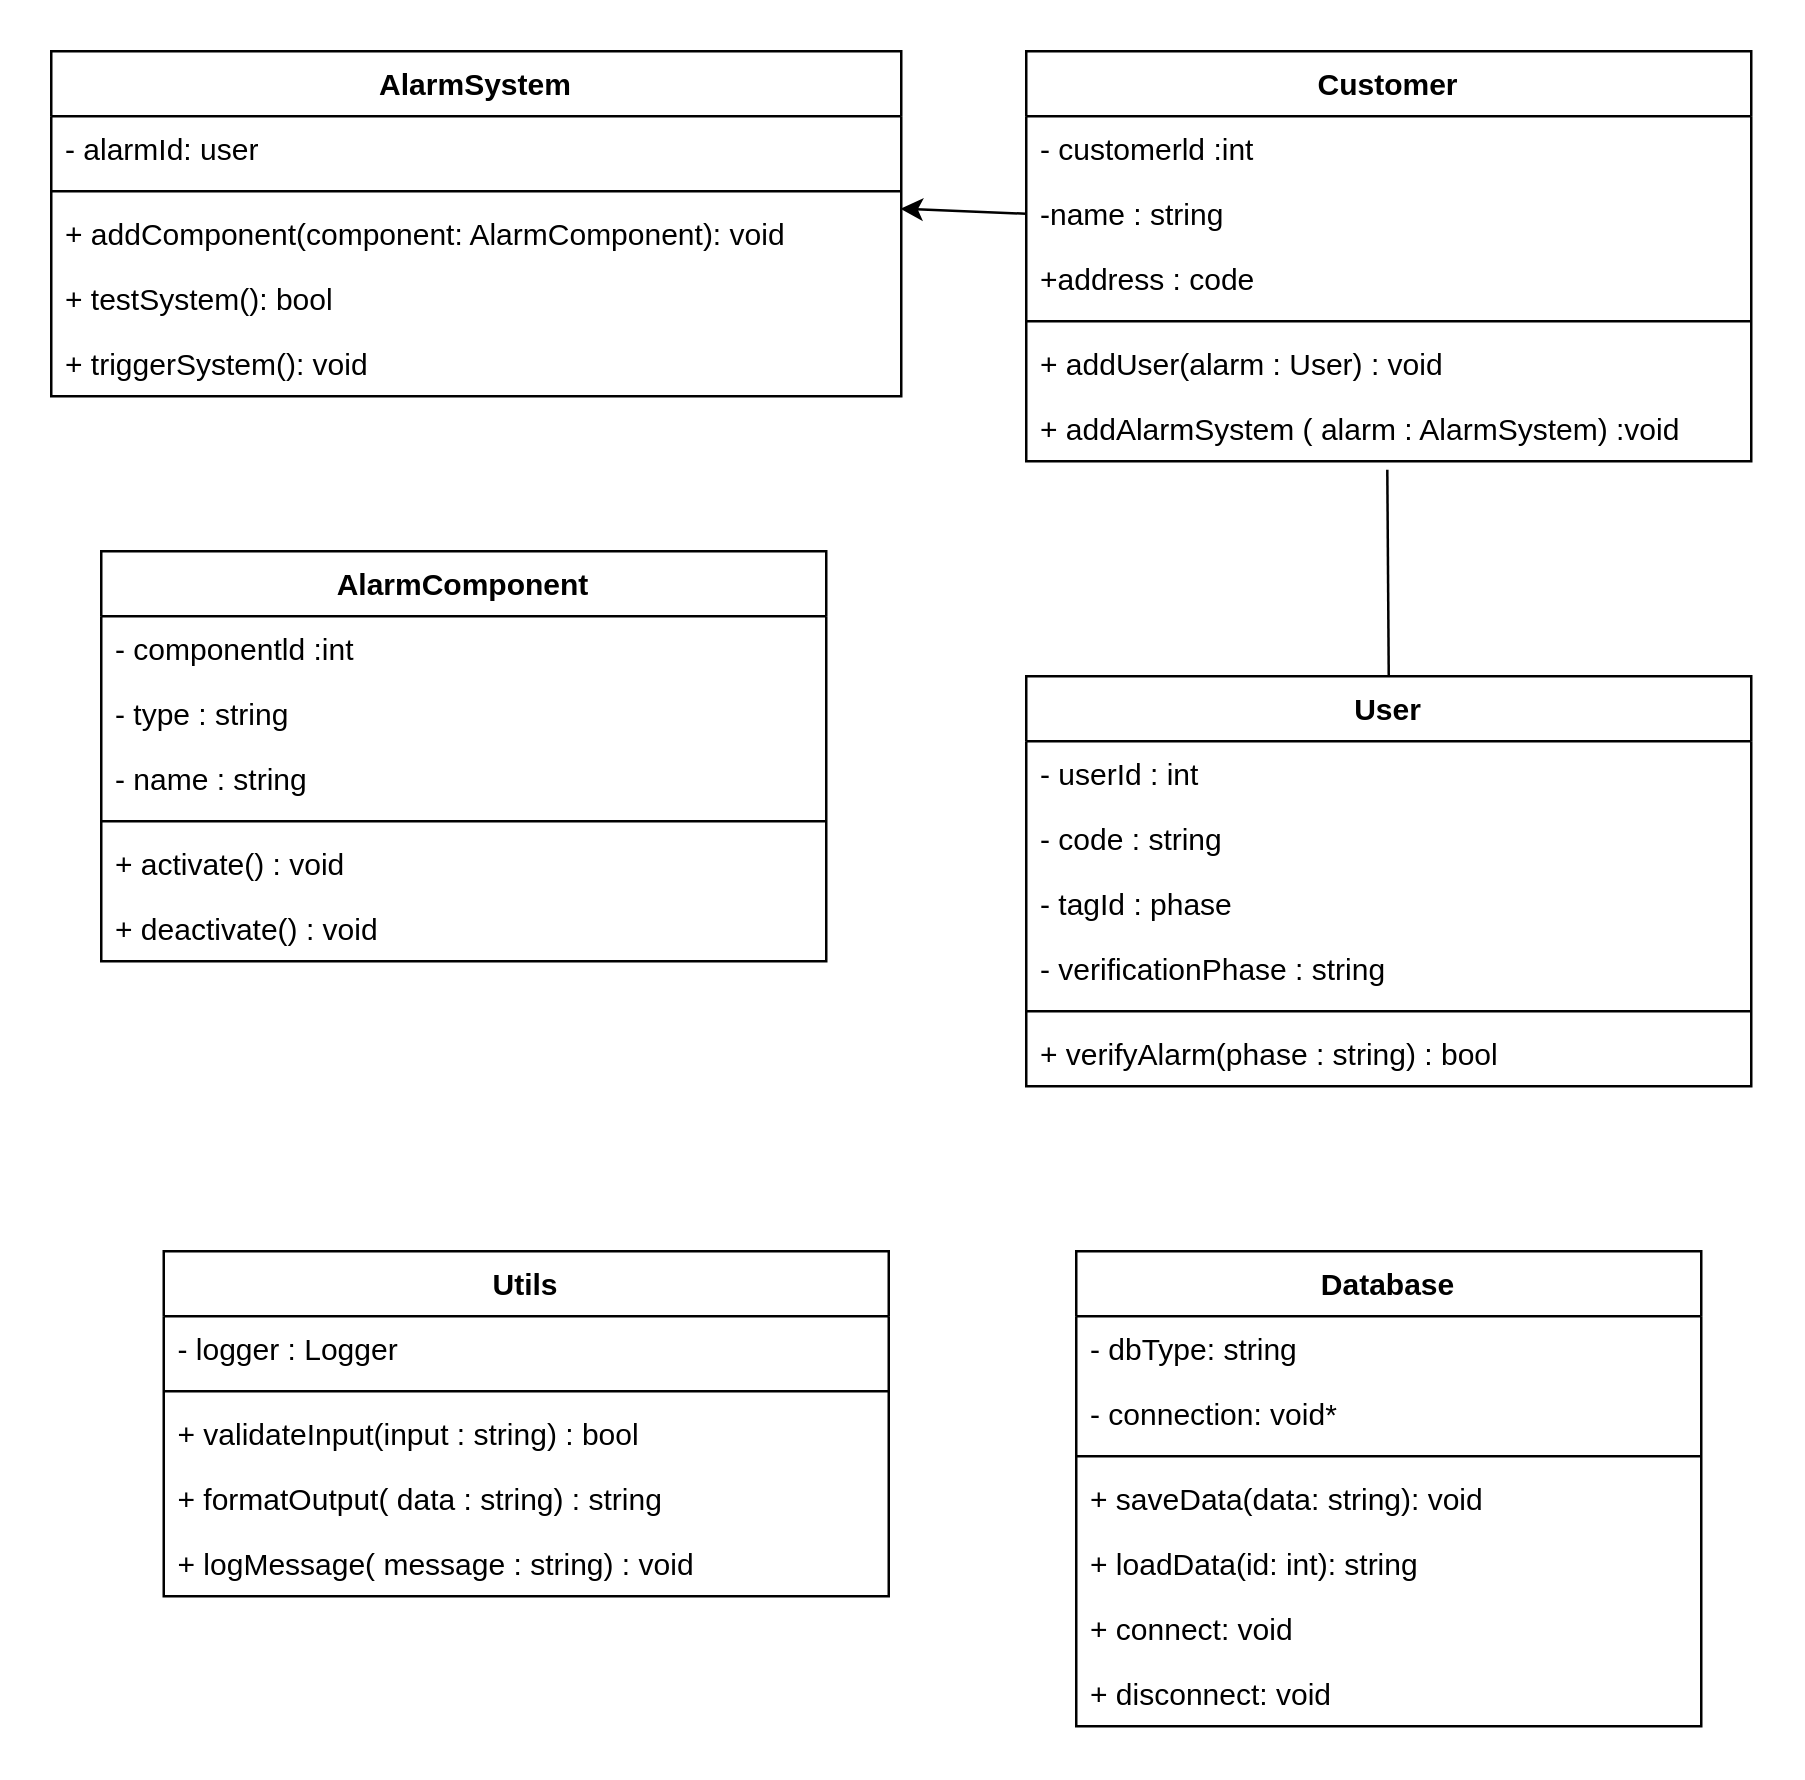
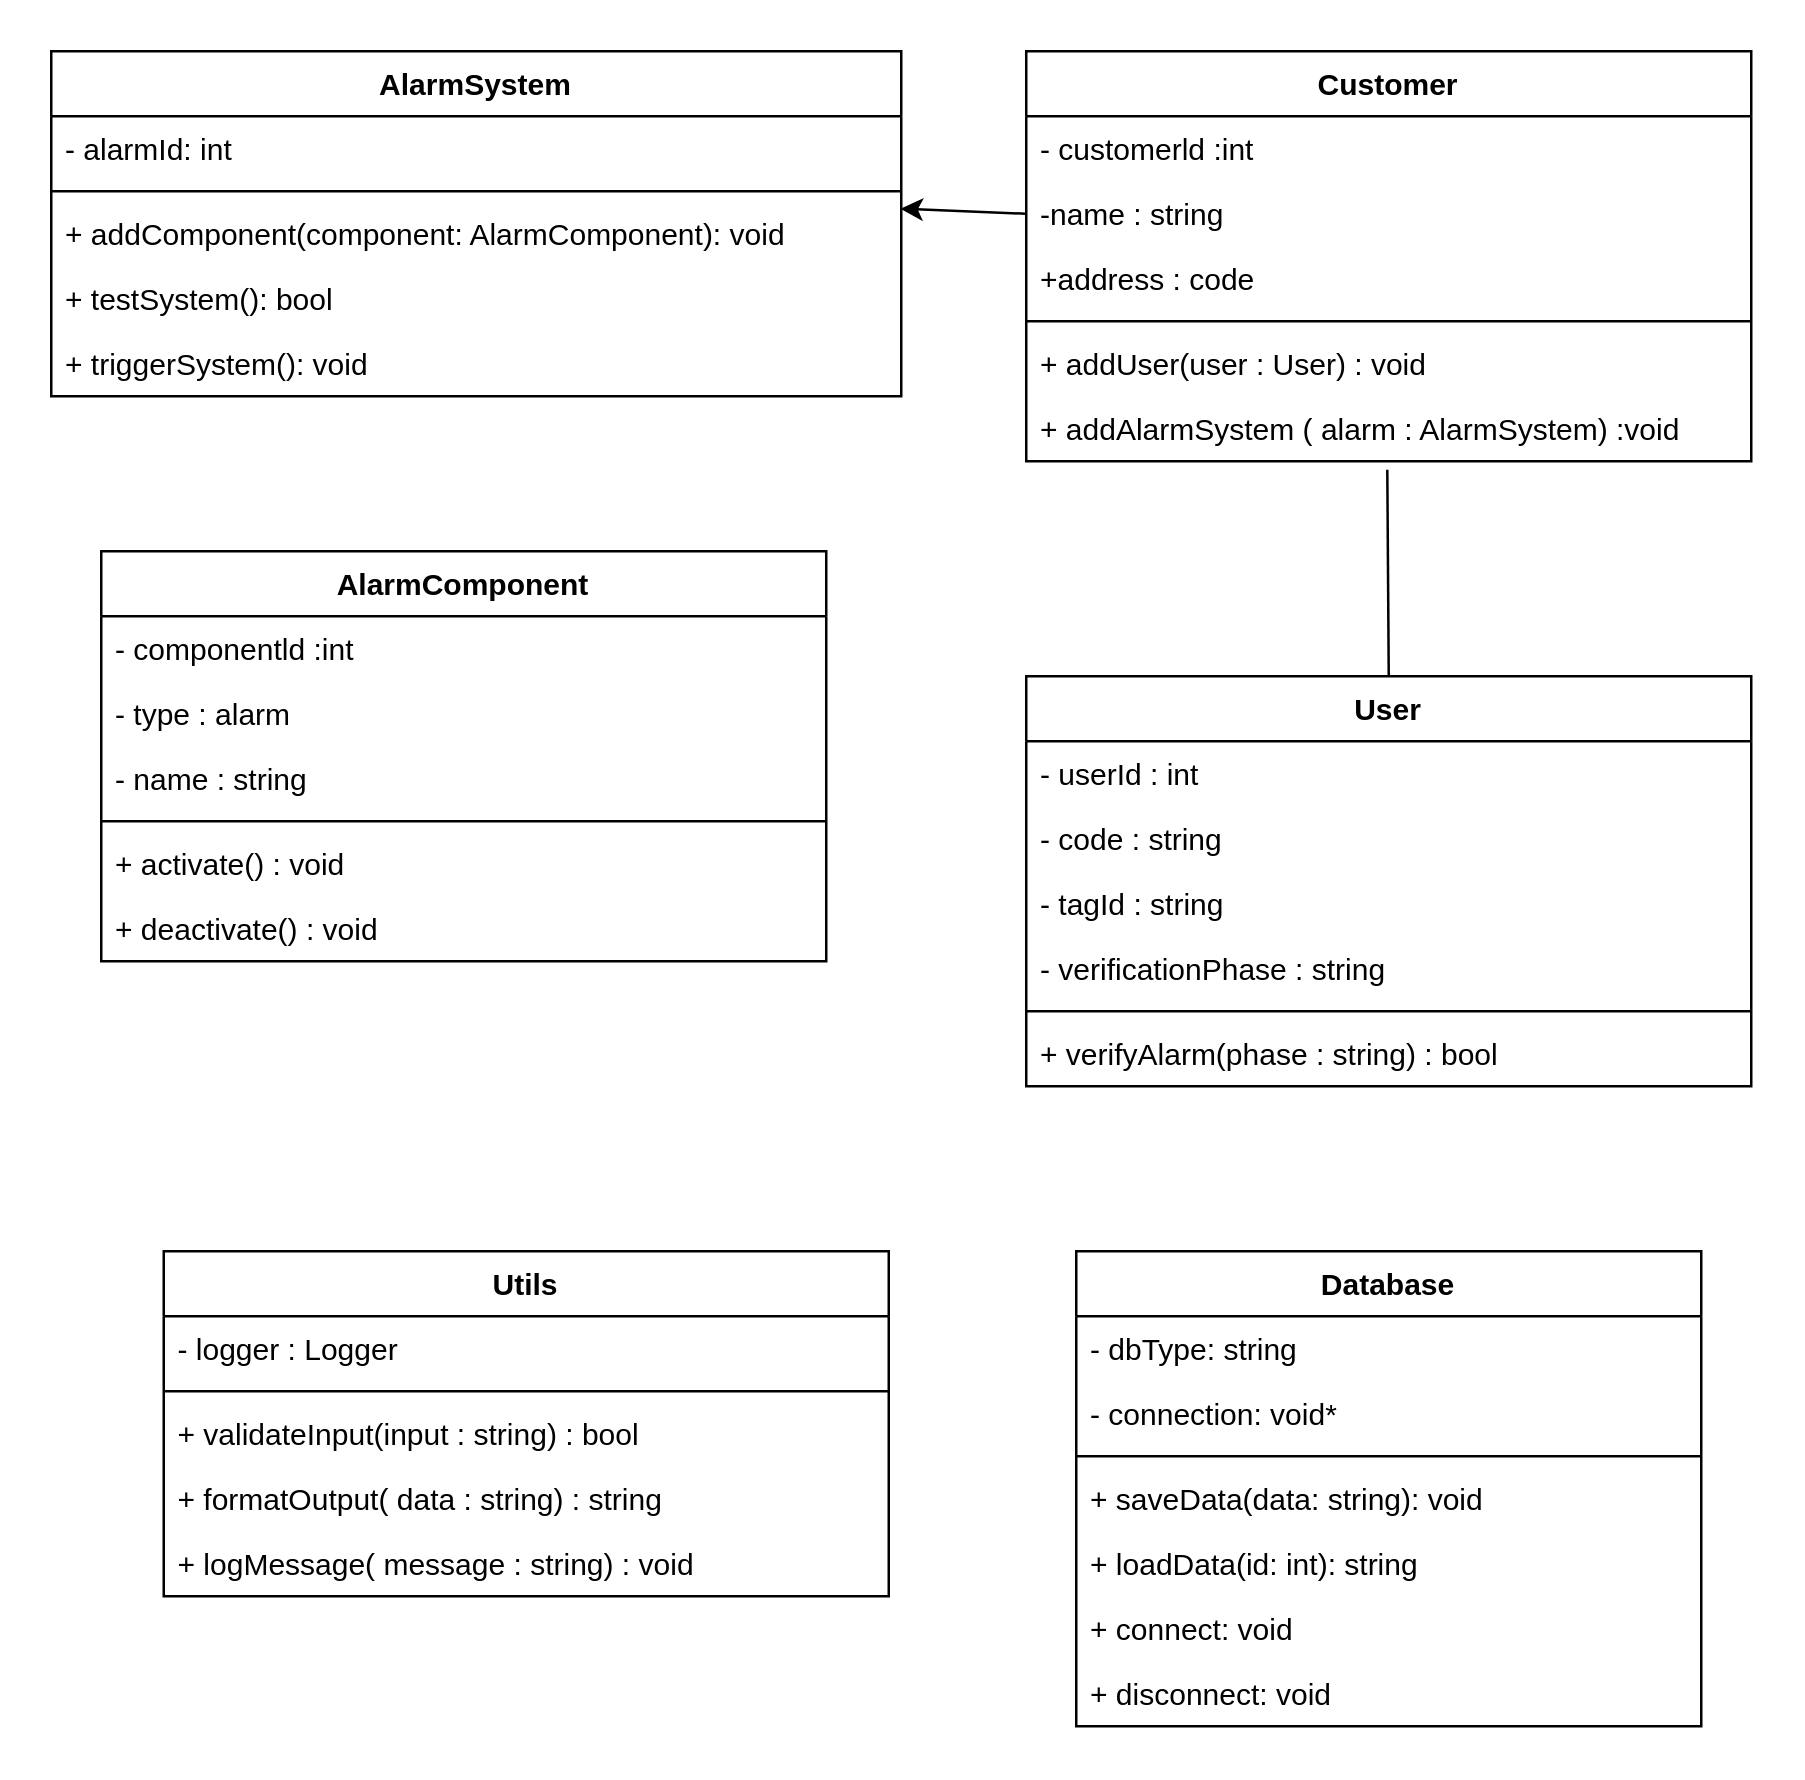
(175, 150) -> (163, 150)
(1257, 365) -> (1252, 365)
(222, 715) -> (213, 715)
(1150, 905) -> (1155, 905)
